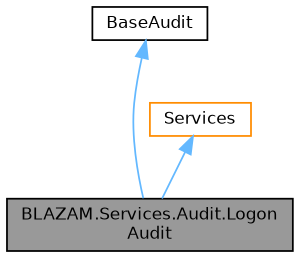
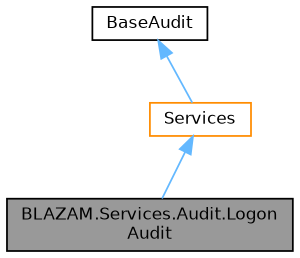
(133, 128) -> (180, 79)
